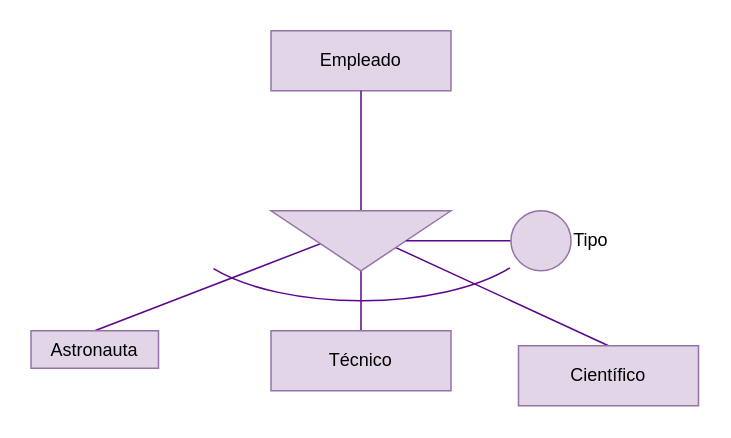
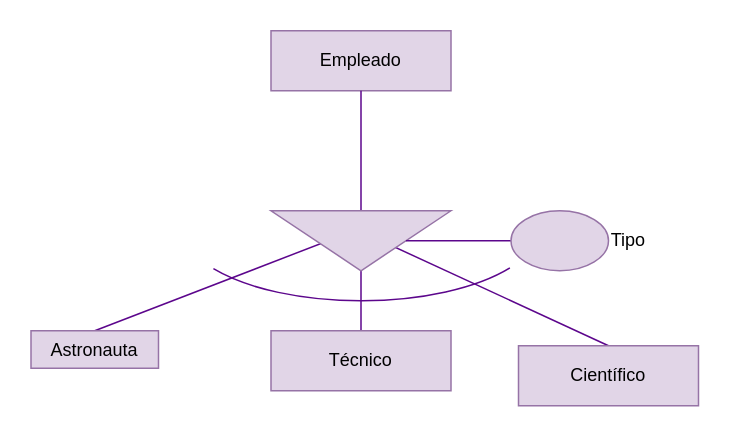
(541, 241) -> (560, 241)
